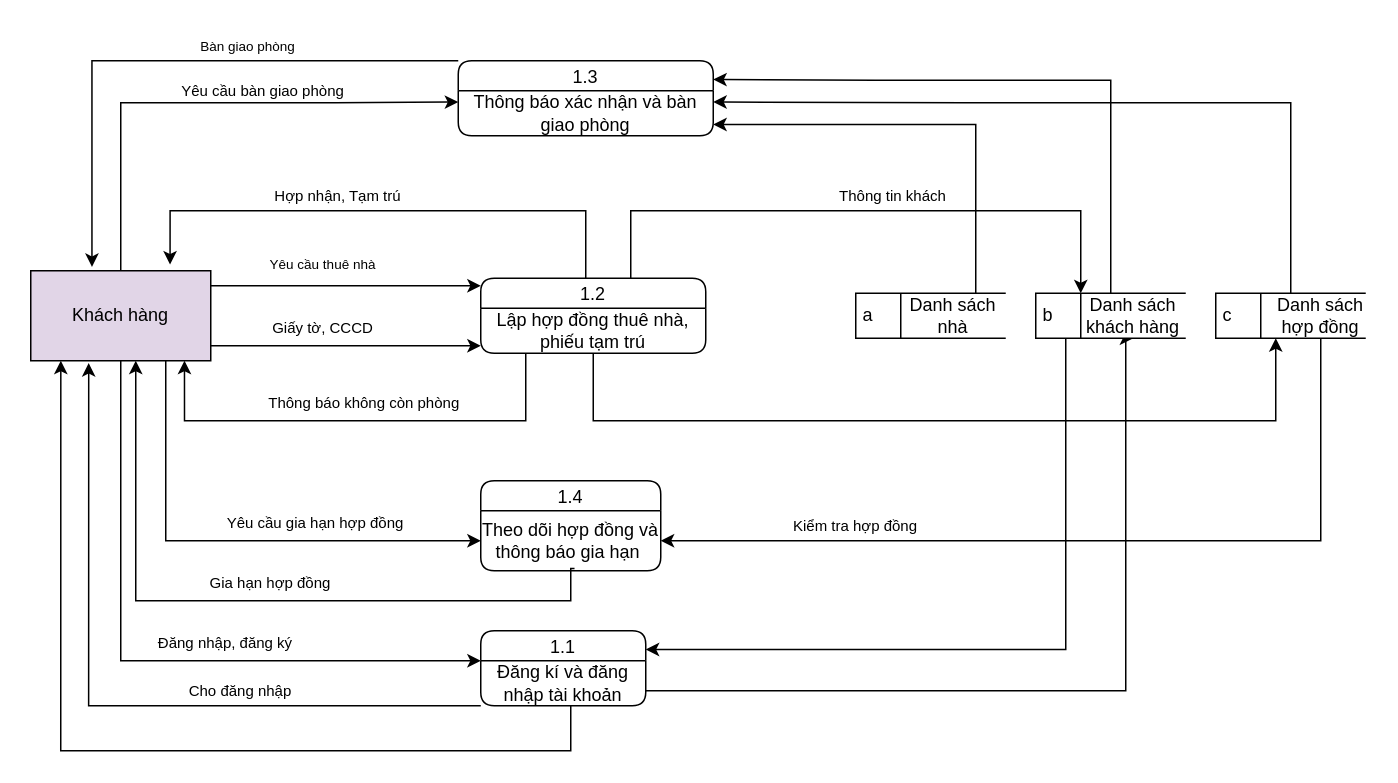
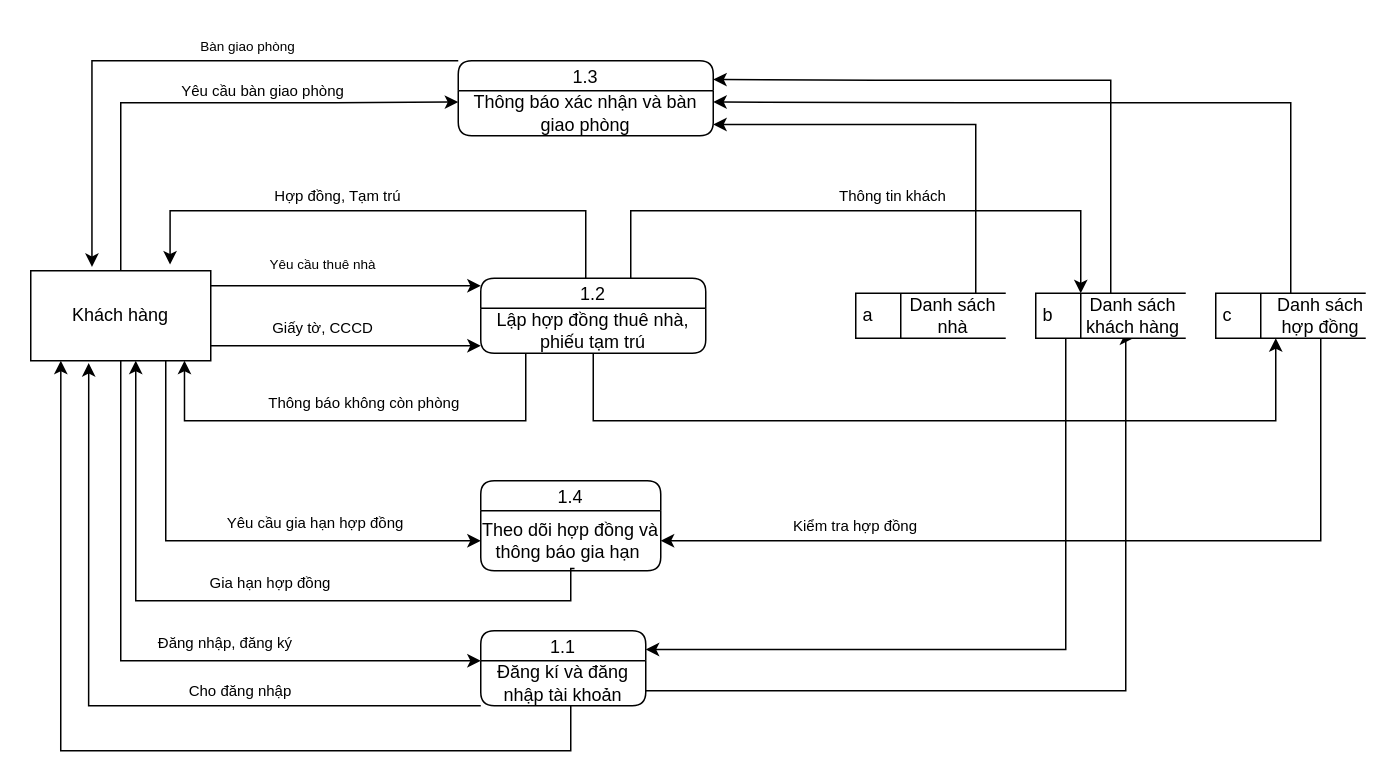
(338, 196) -> (338, 196)
(121, 316) -> (121, 316)
